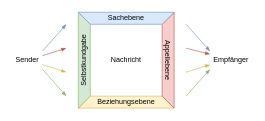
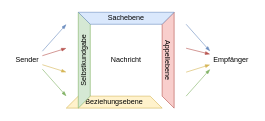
(126, 102) -> (114, 102)
